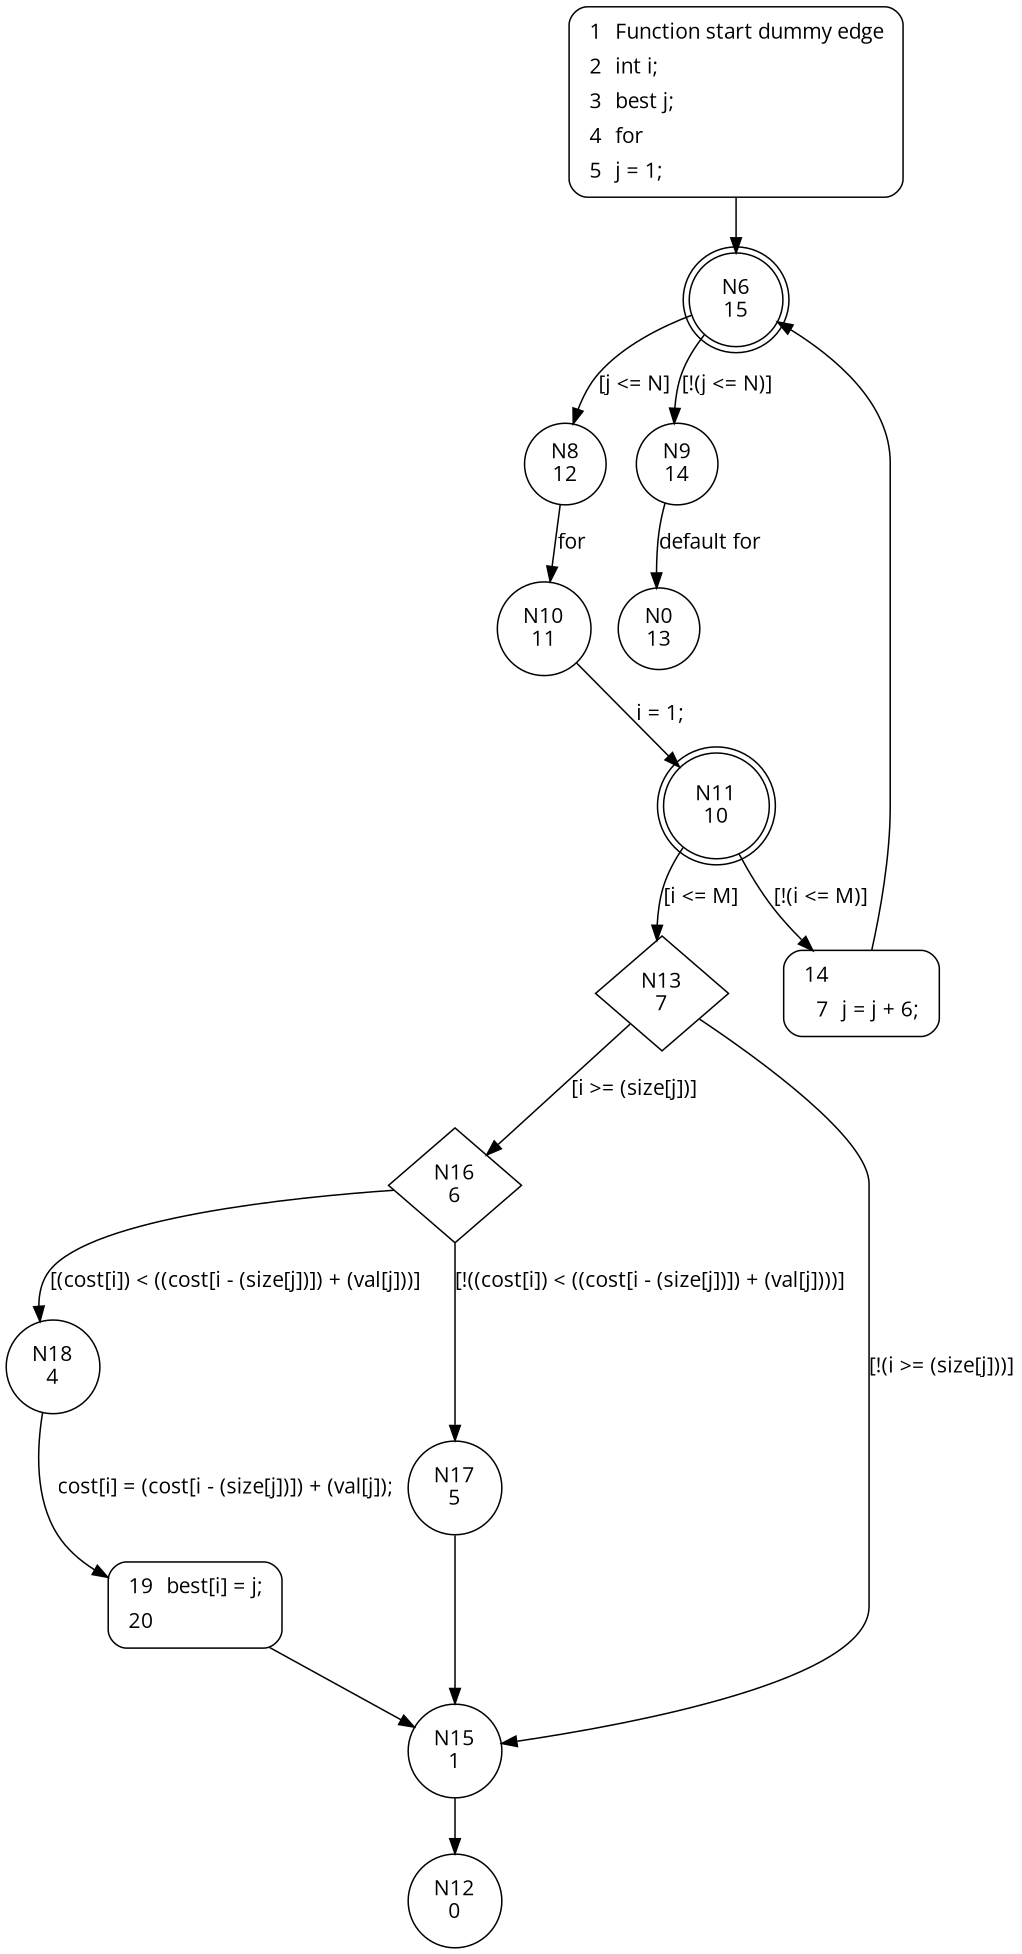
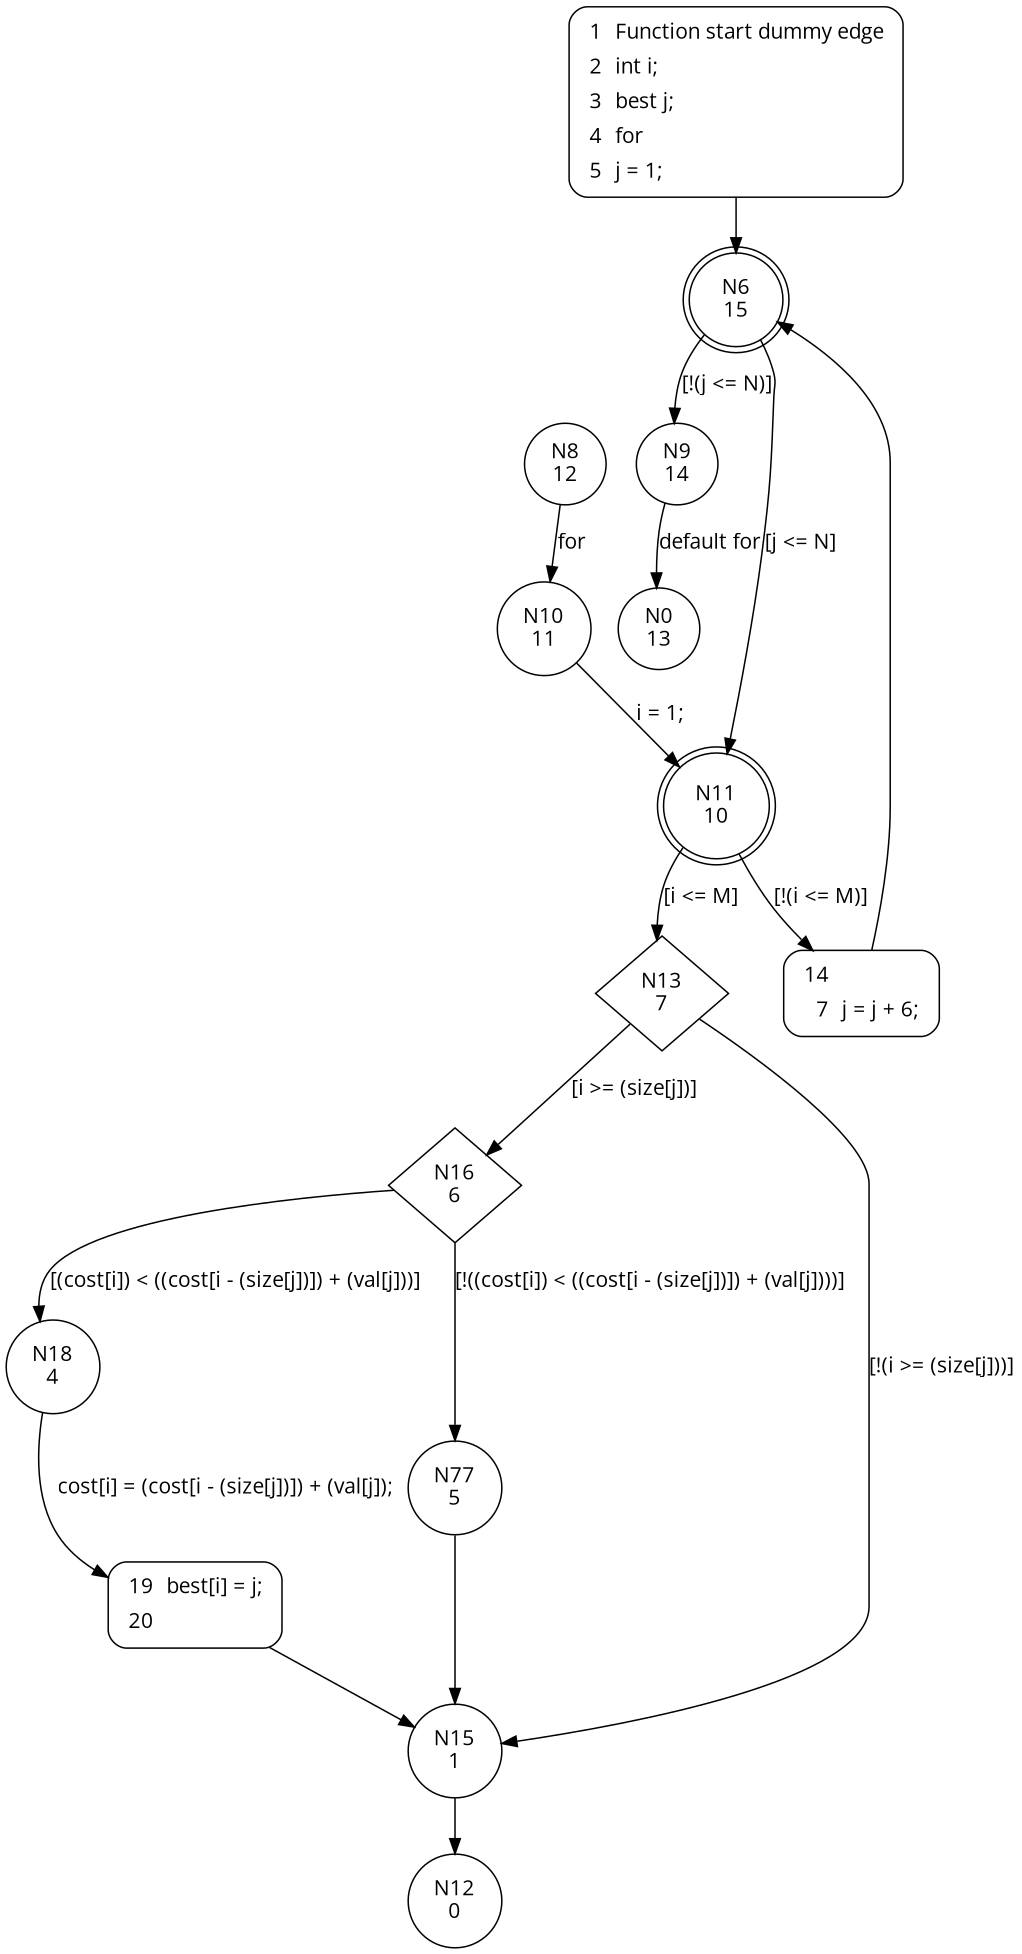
(625, 350) -> (764, 539)
(455, 1488) -> (455, 1488)
